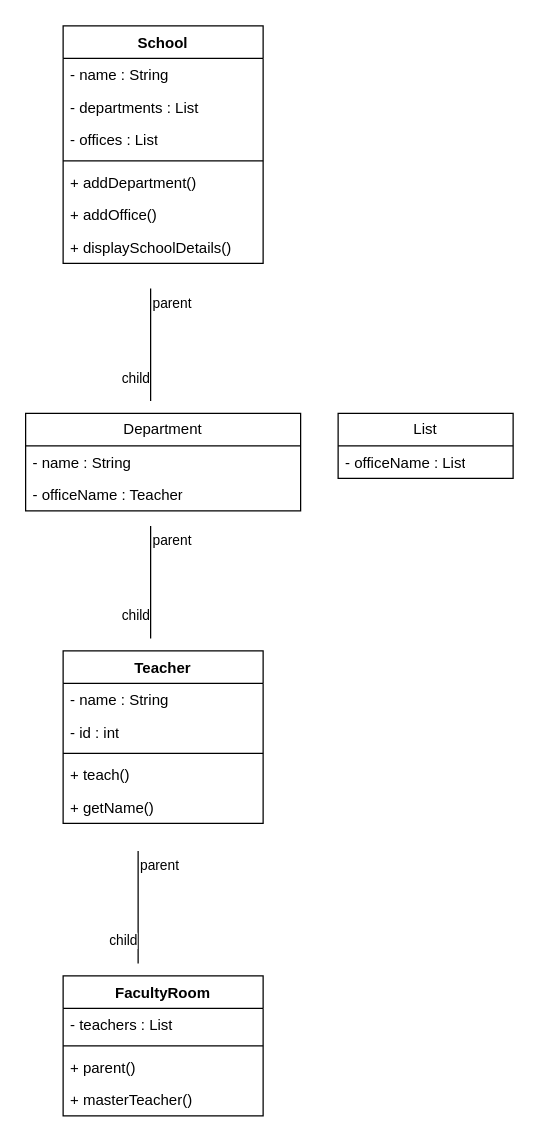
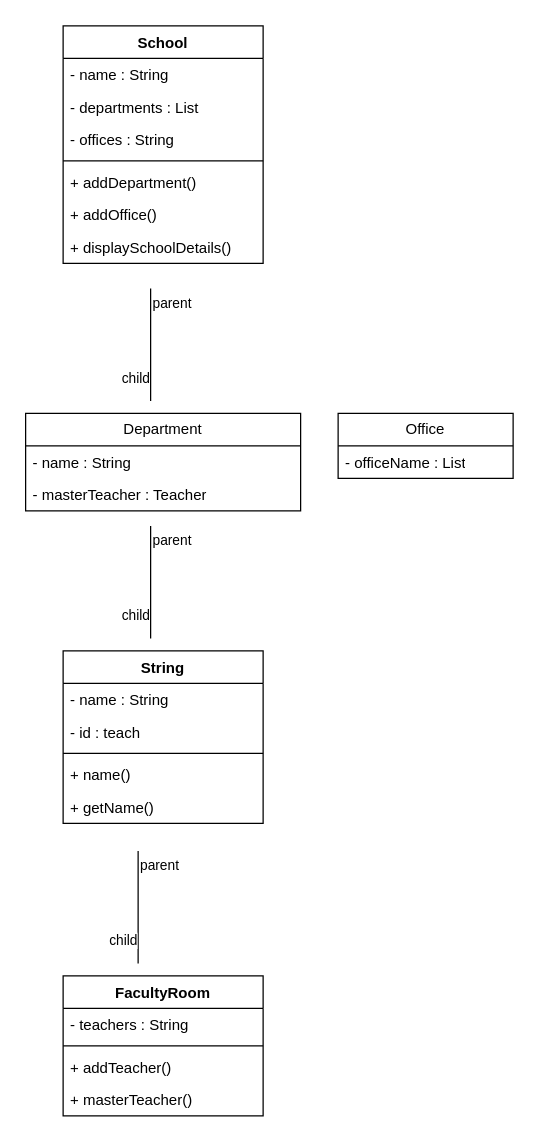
(126, 141) -> (135, 141)
(426, 429) -> (426, 429)
(116, 496) -> (130, 496)
(163, 668) -> (163, 668)
(101, 733) -> (111, 733)
(106, 776) -> (102, 776)
(132, 1026) -> (141, 1026)
(111, 1068) -> (127, 1068)
